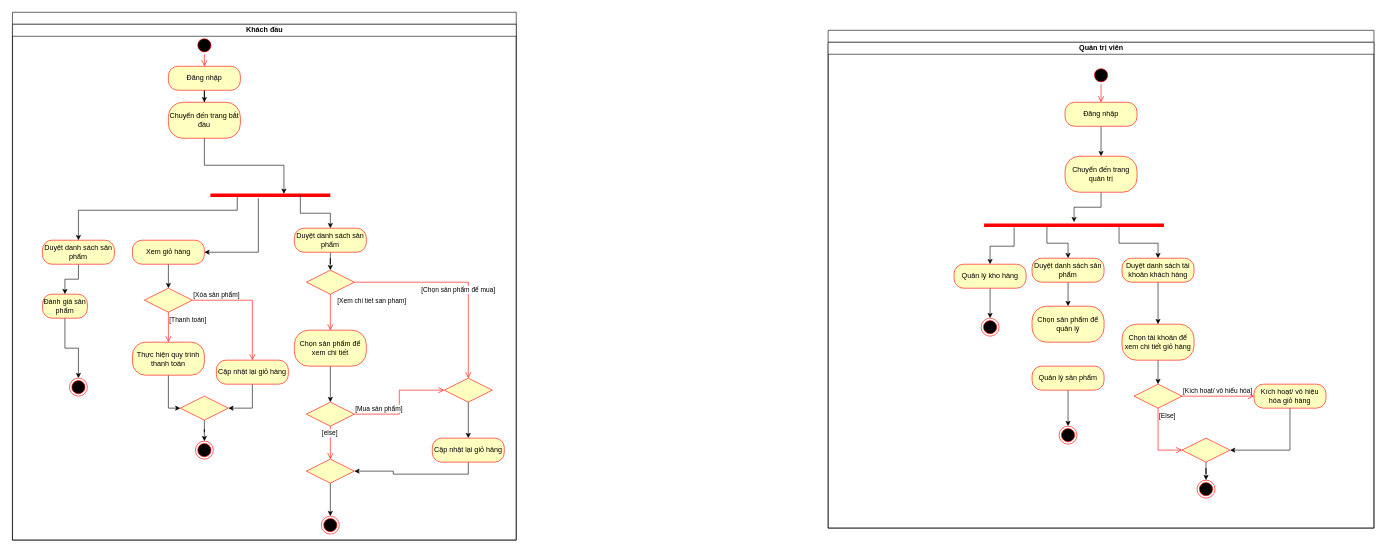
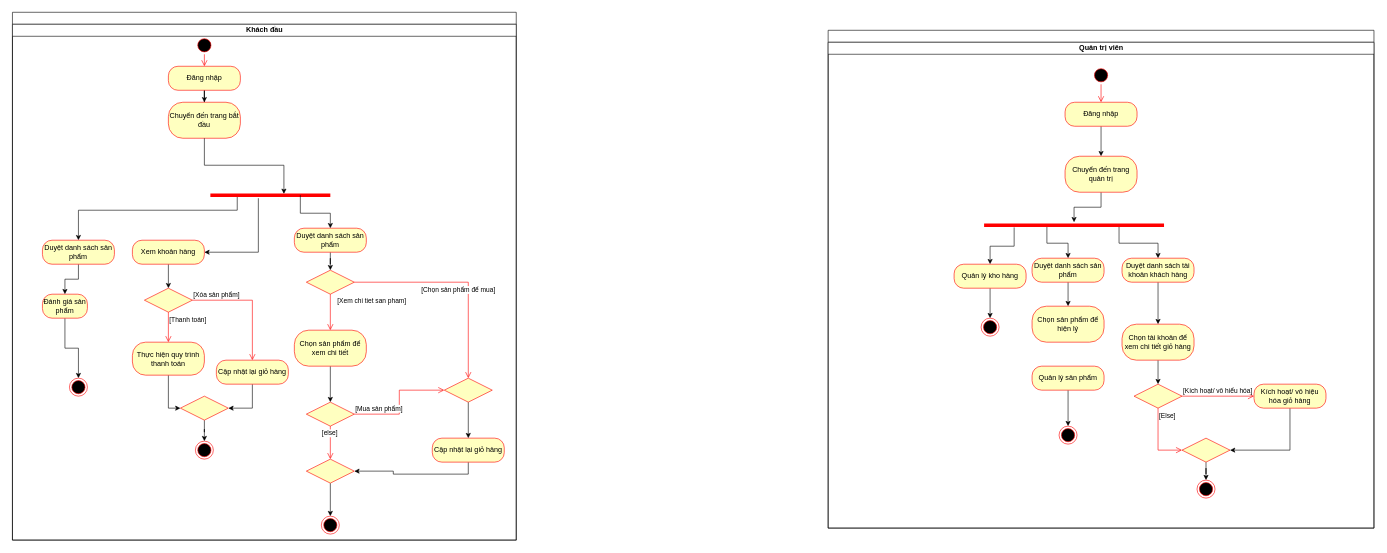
(168, 252) -> (168, 252)
(1068, 324) -> (1068, 324)
